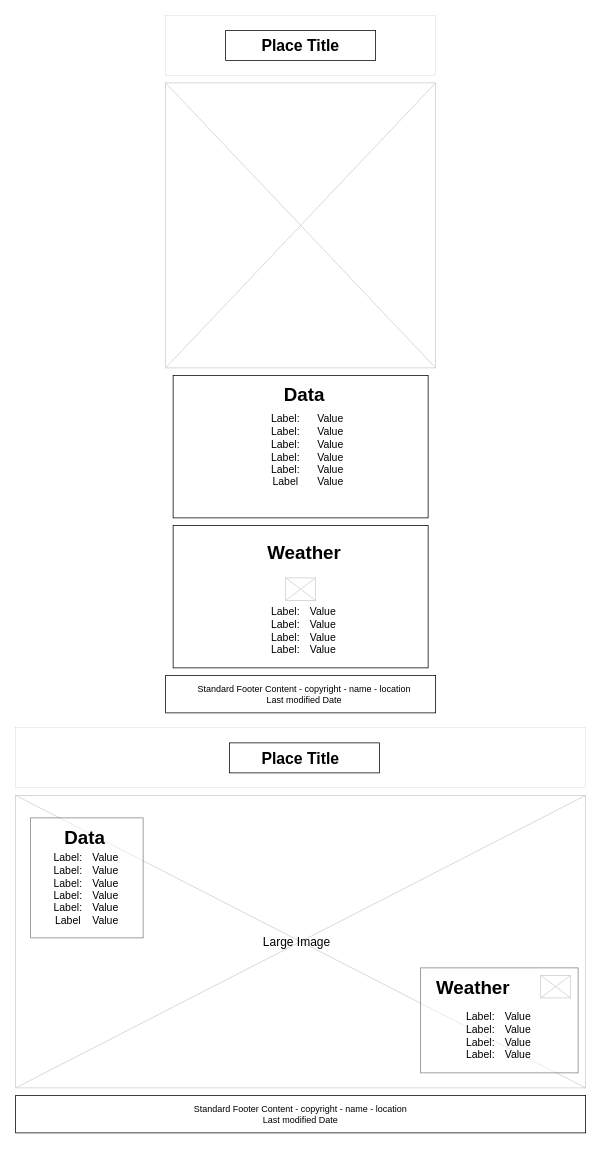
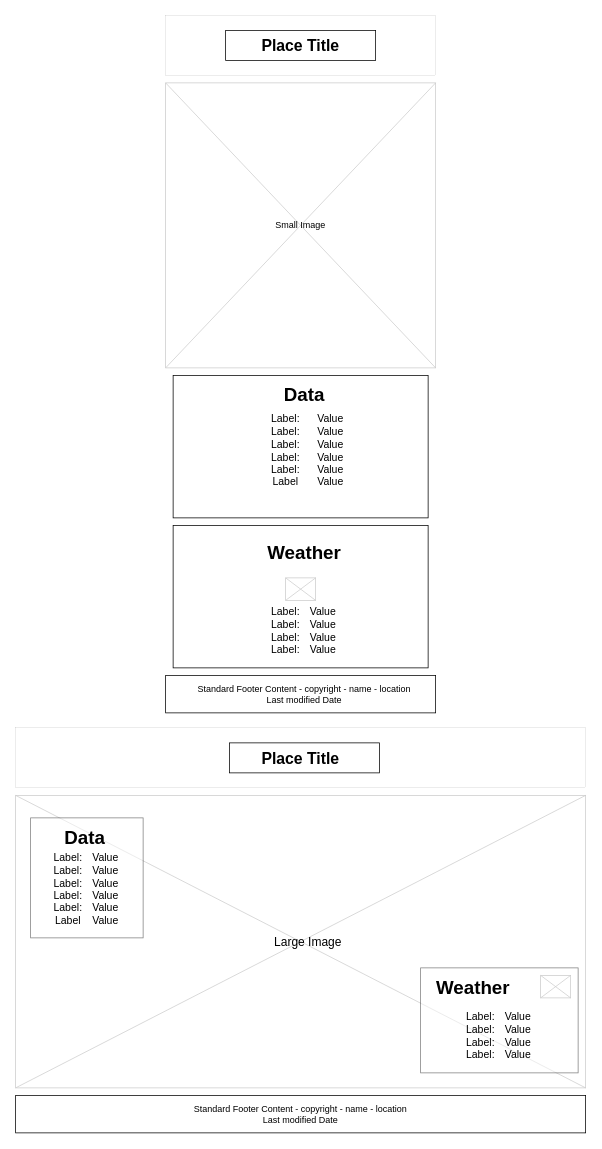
none -> (300, 225)
(297, 942) -> (308, 942)
